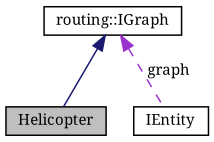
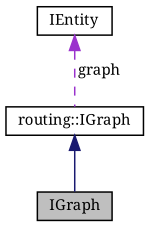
(146, 78) -> (75, 79)
(56, 121) -> (75, 206)
